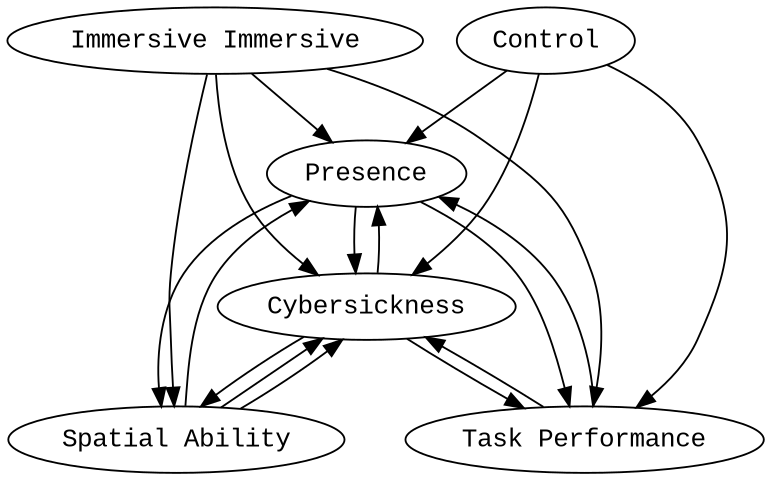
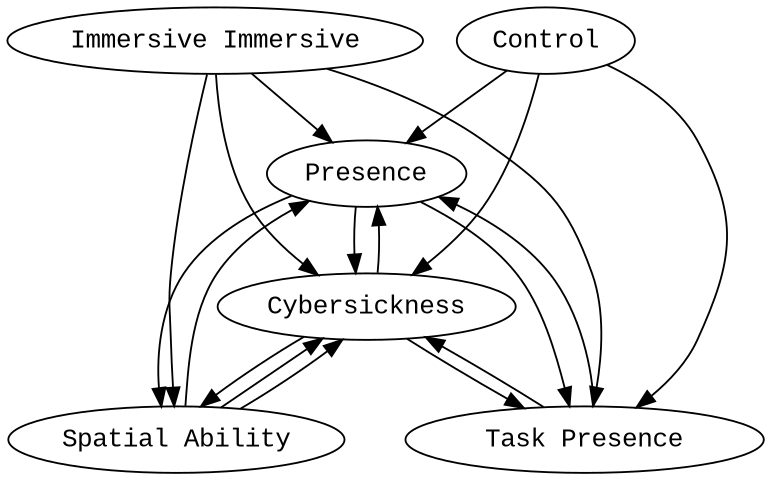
(585, 440) -> (585, 440)
